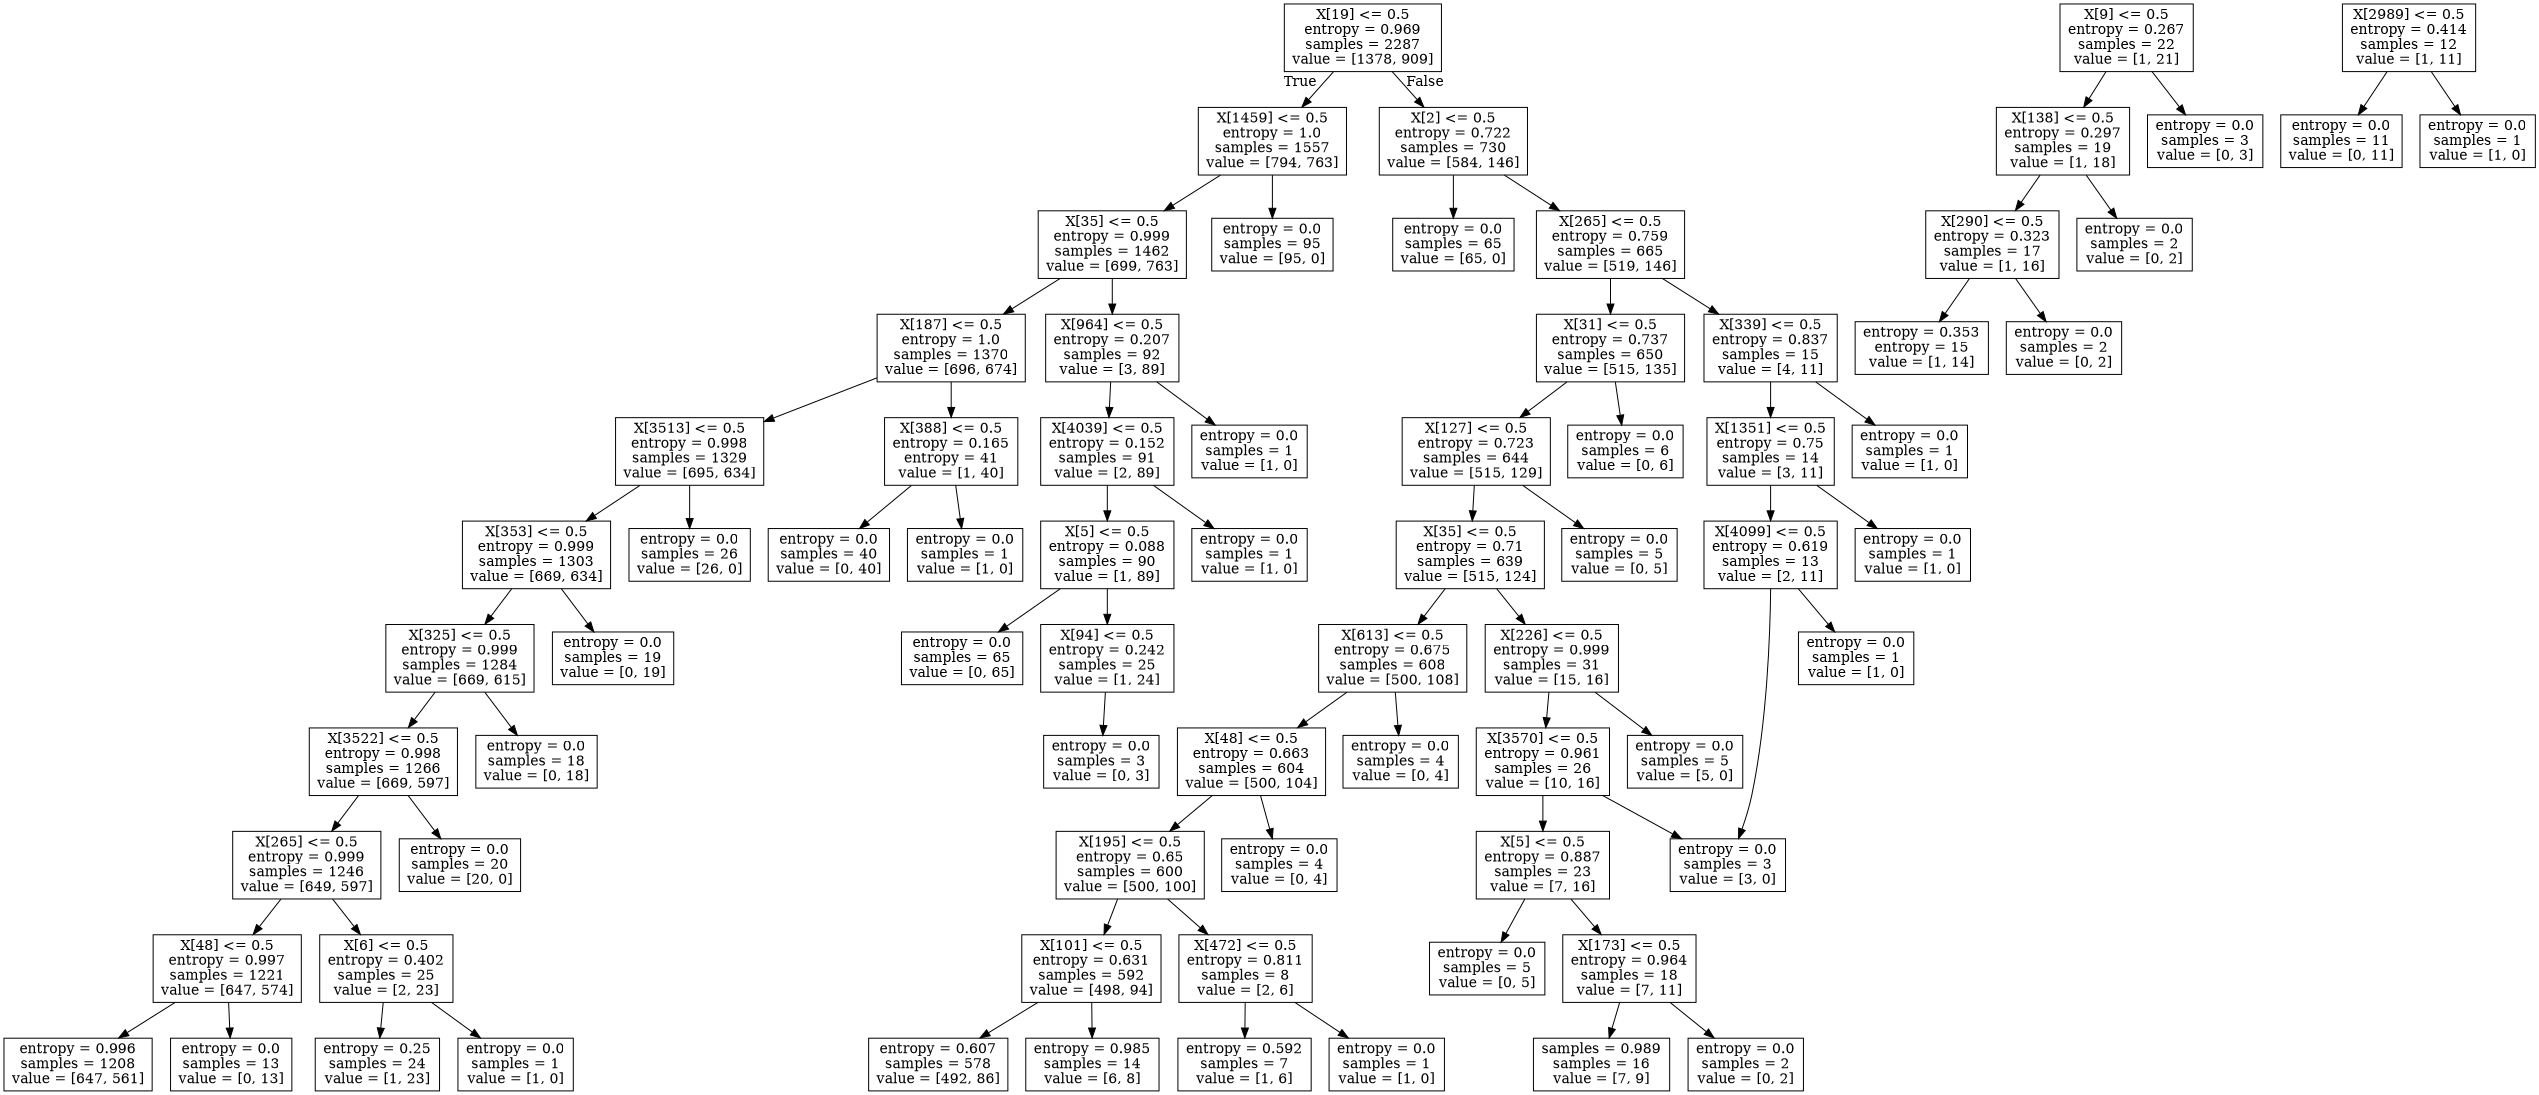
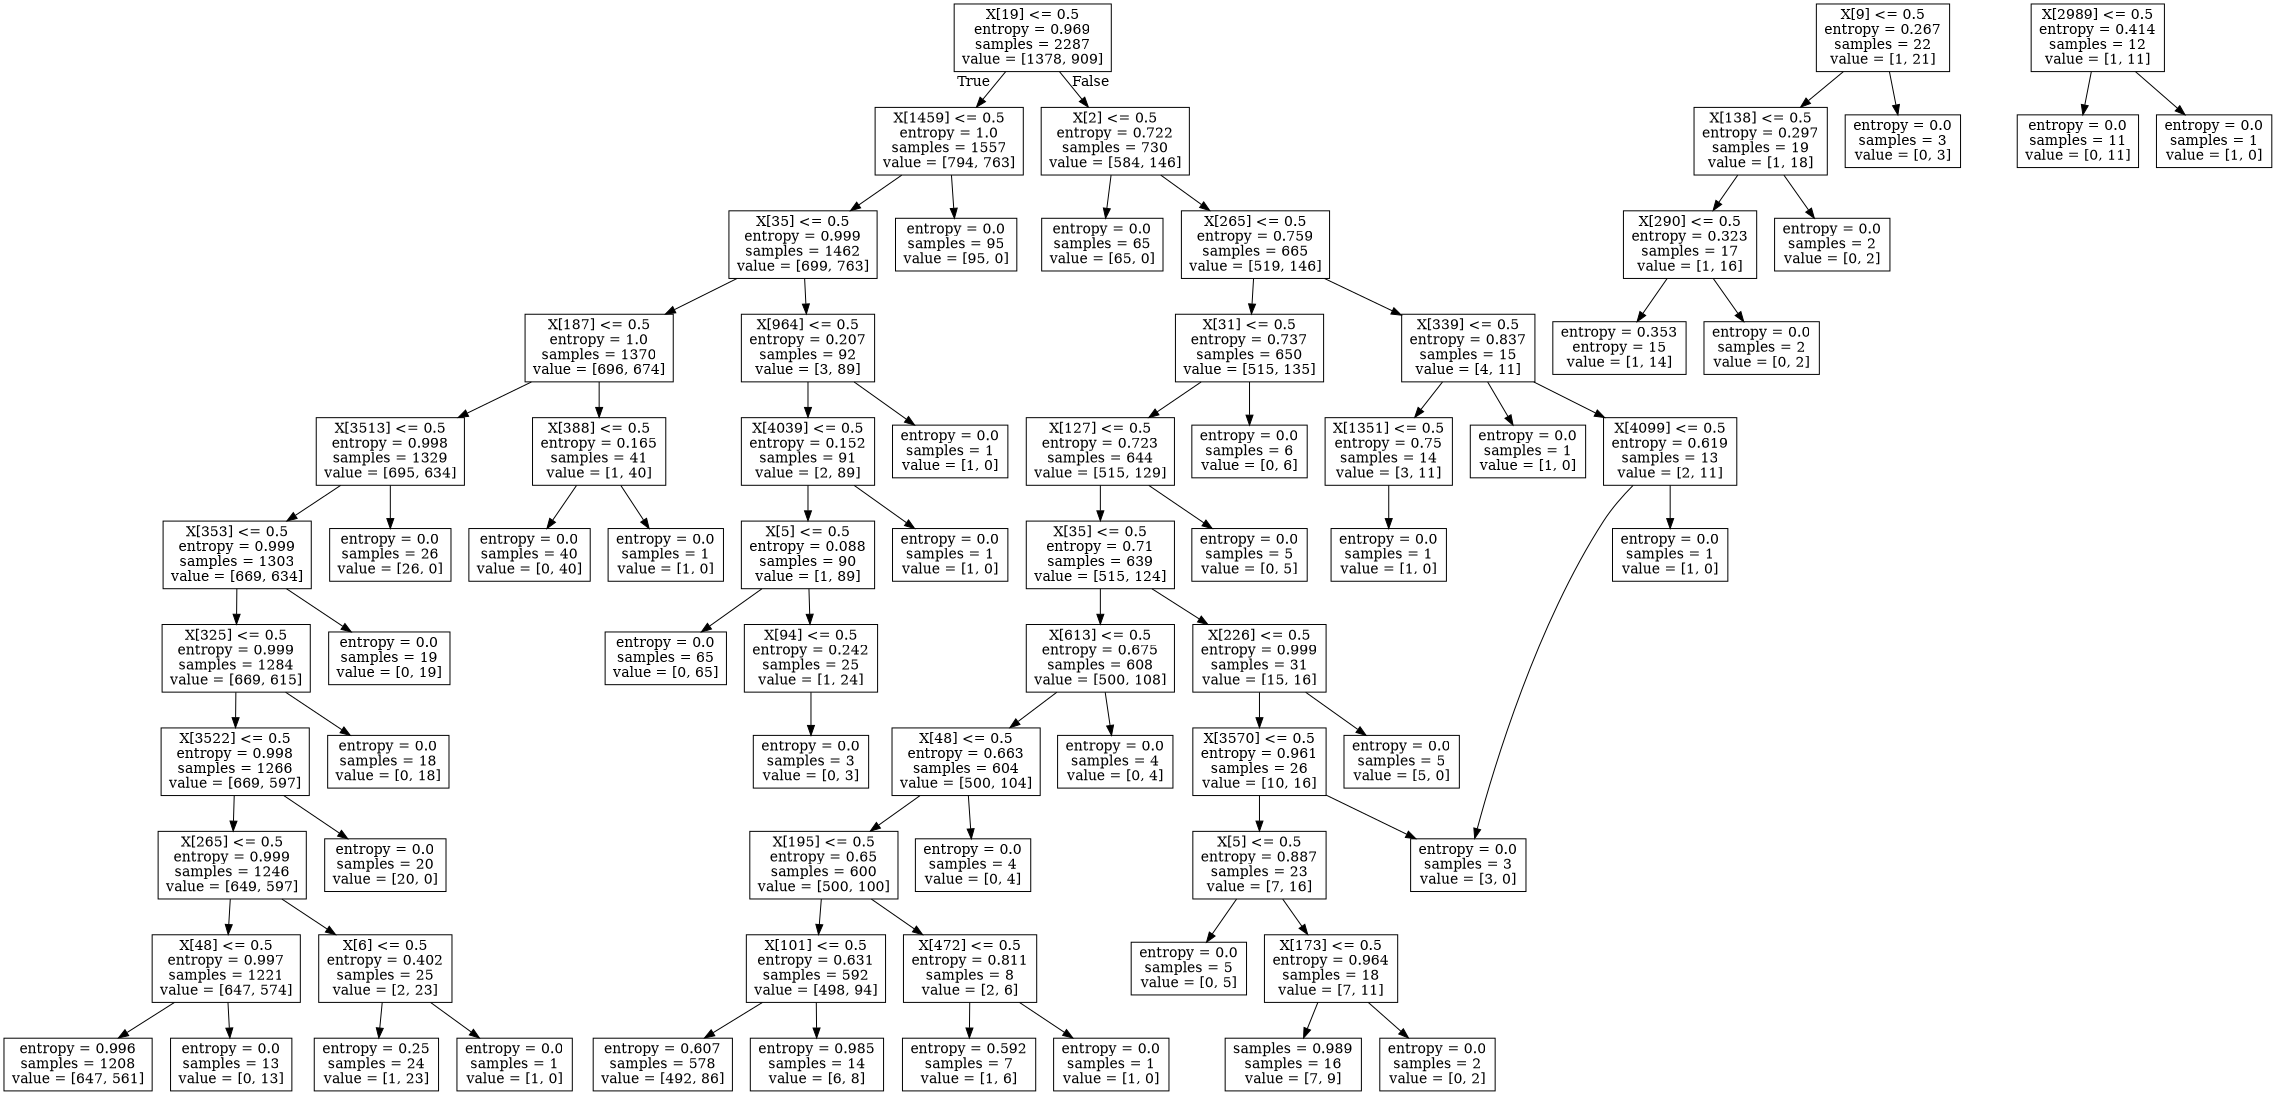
(951, 451) -> (599, 451)
(1771, 498) -> (1565, 398)
